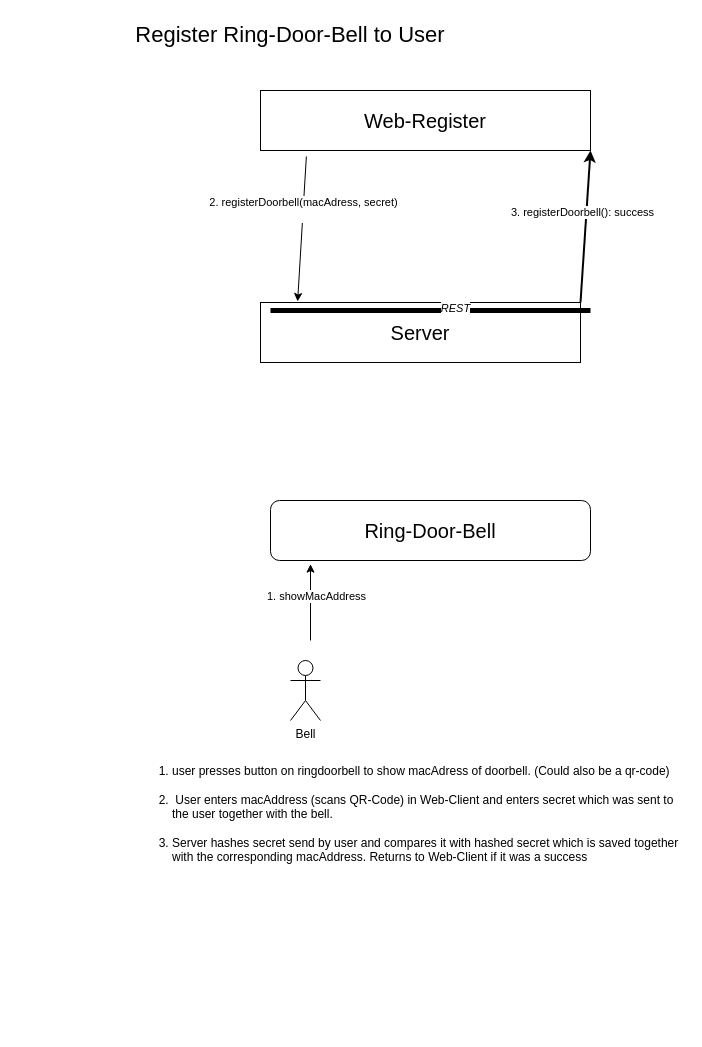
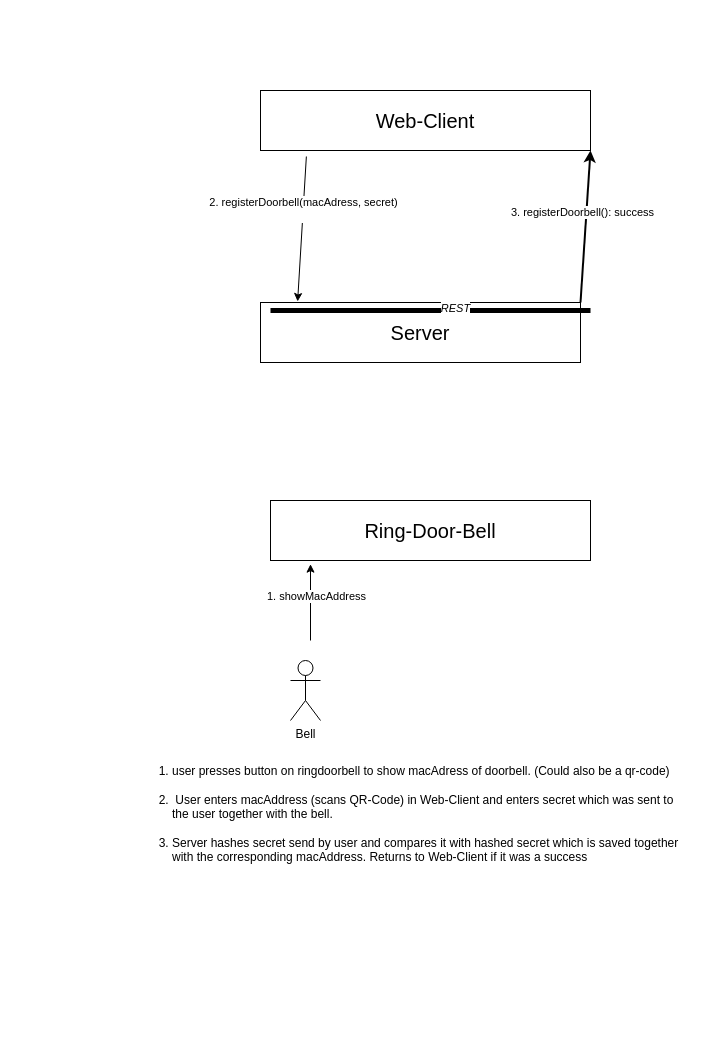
(291, 36) -> none
(426, 121) -> (426, 121)
(431, 531) -> (431, 531)
